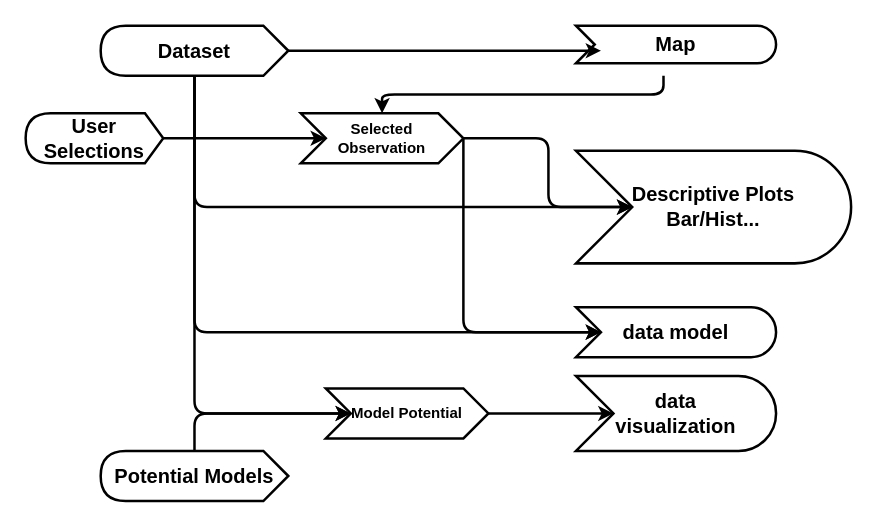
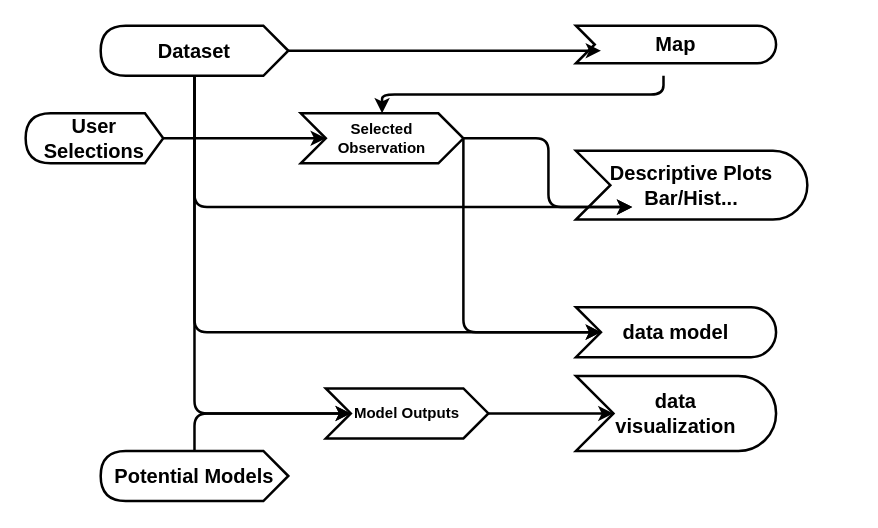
(713, 207) -> (691, 185)
(407, 413) -> (407, 413)
